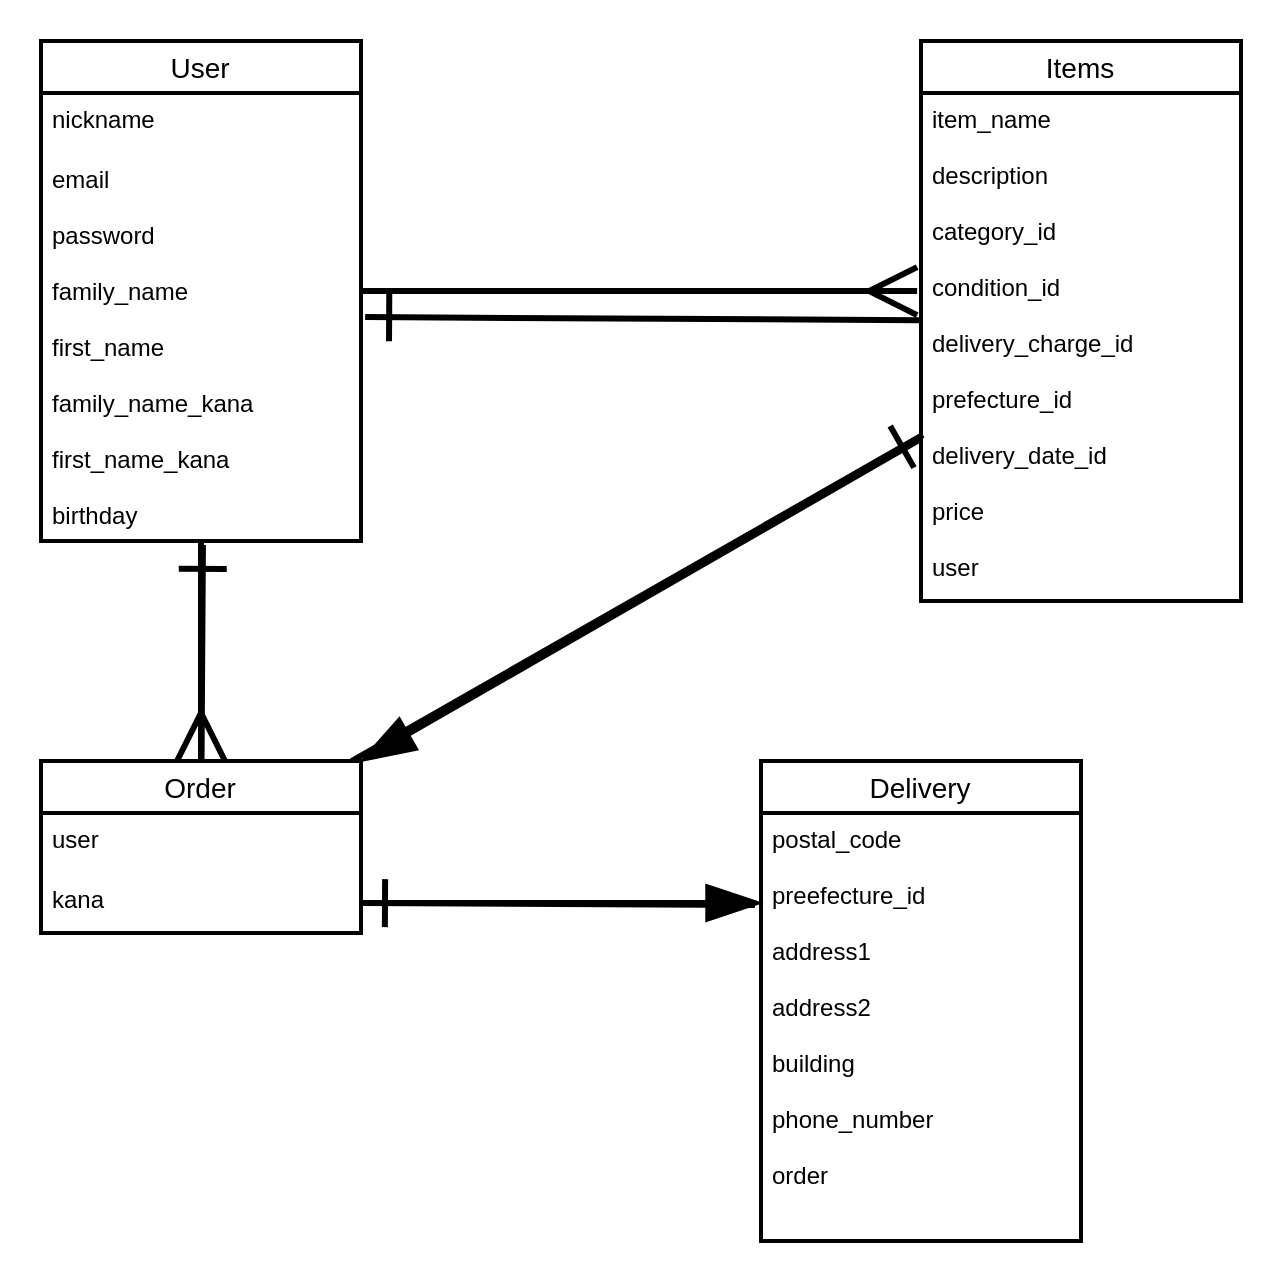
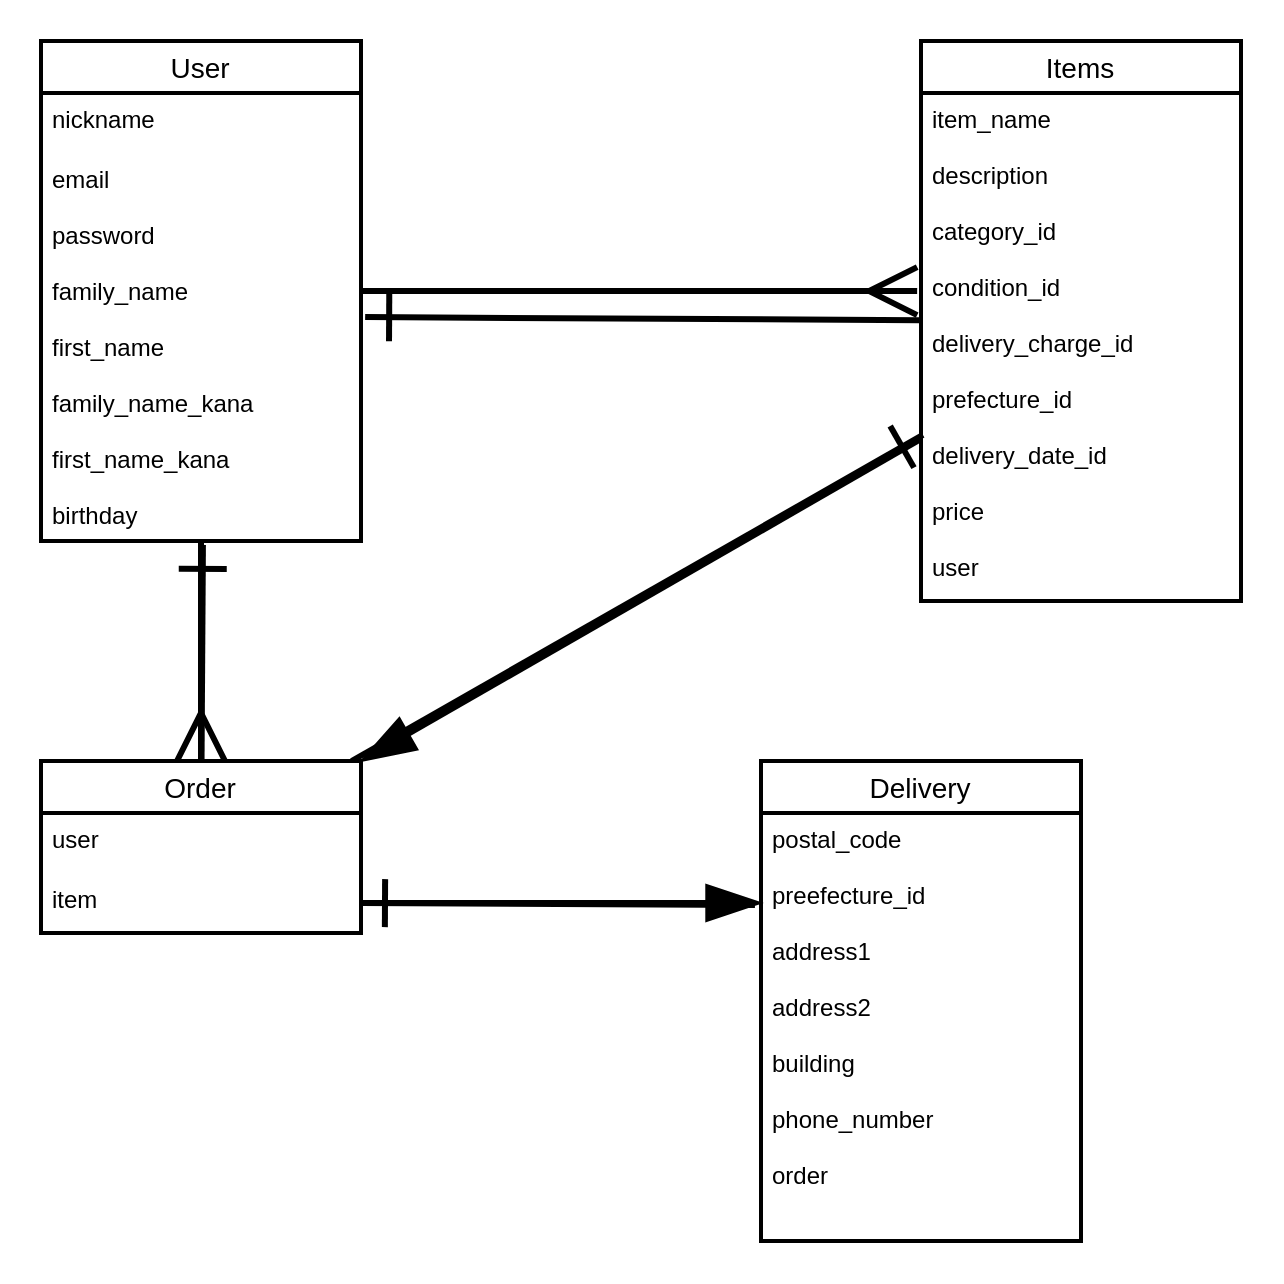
(79, 900) -> (76, 900)
